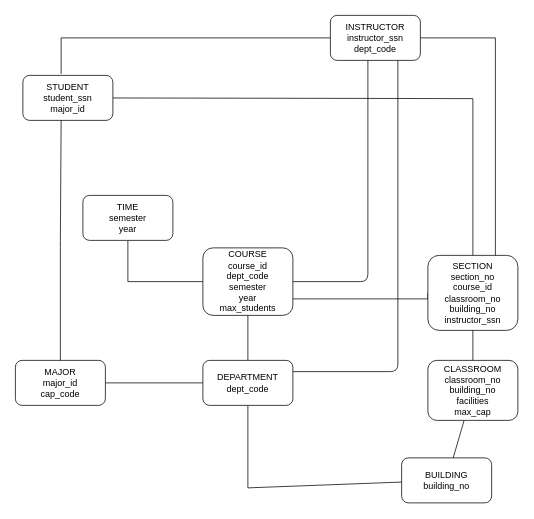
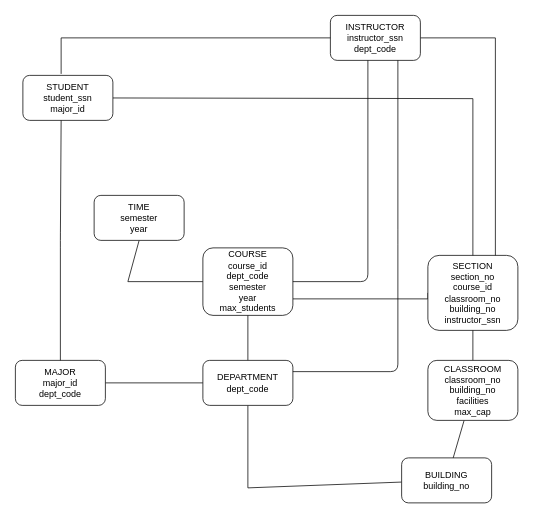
(128, 218) -> (139, 218)
(60, 383) -> (60, 383)
